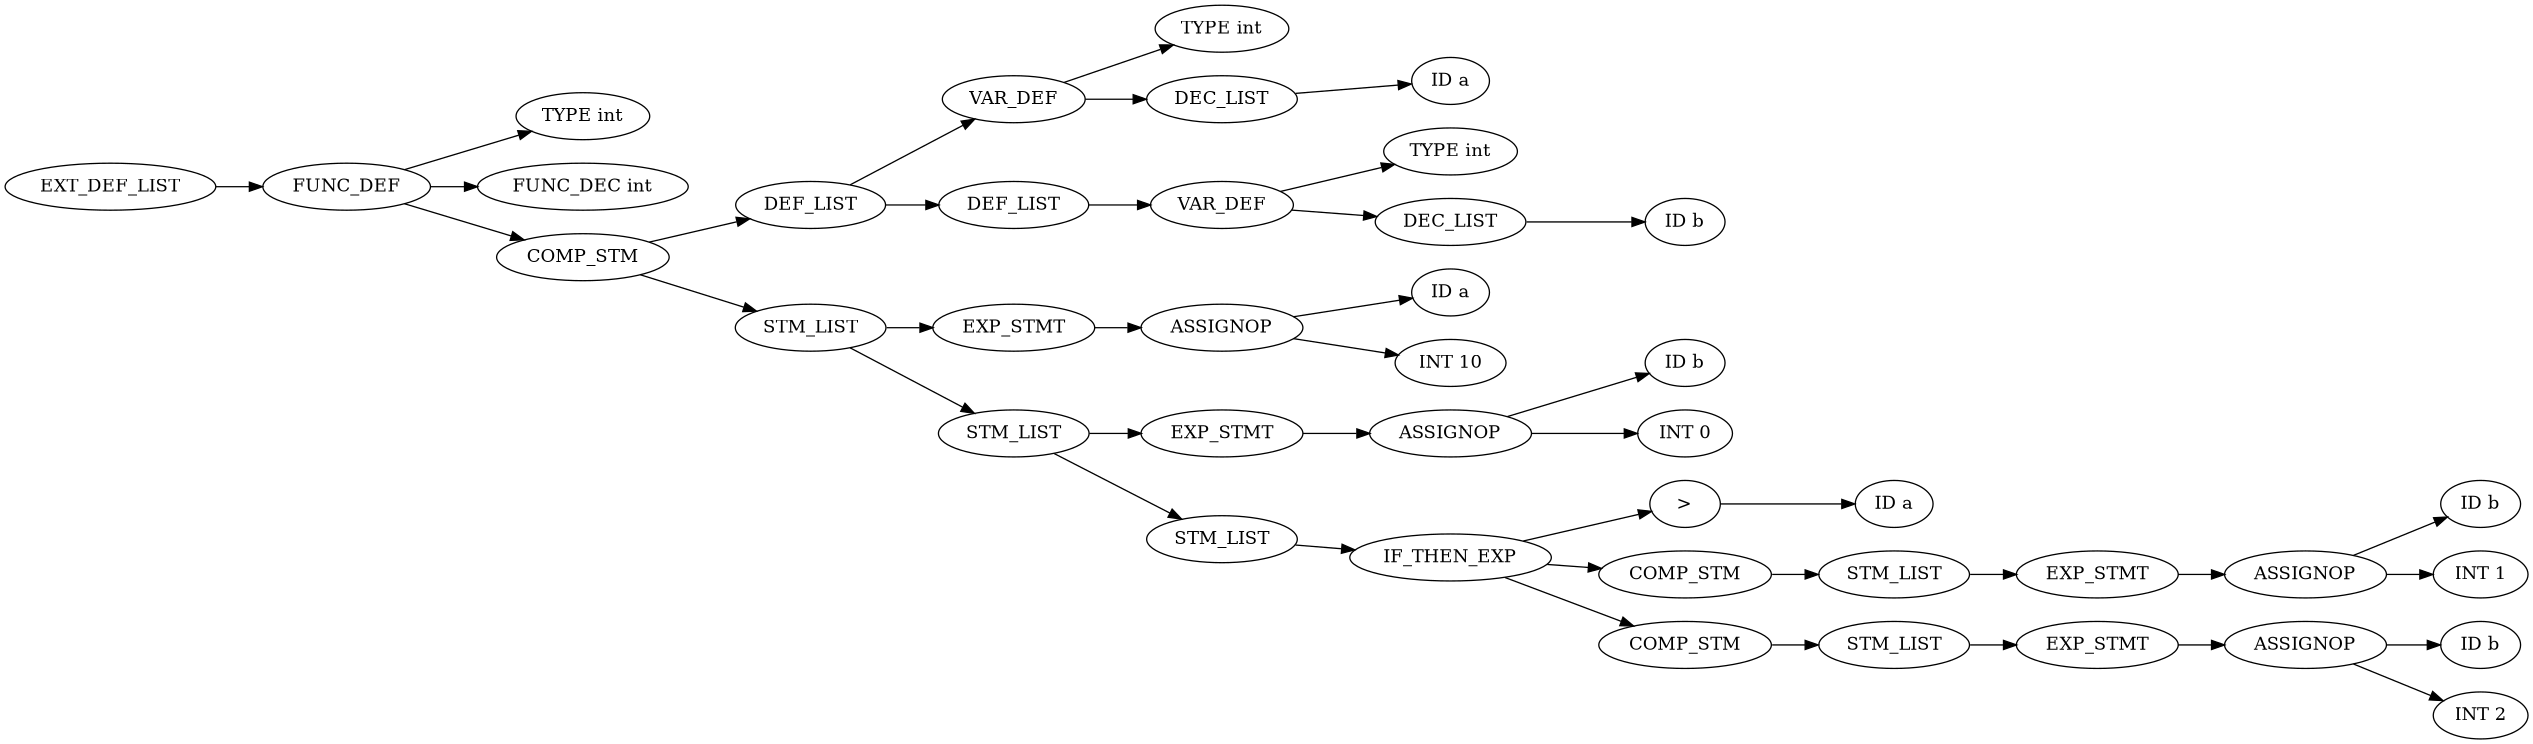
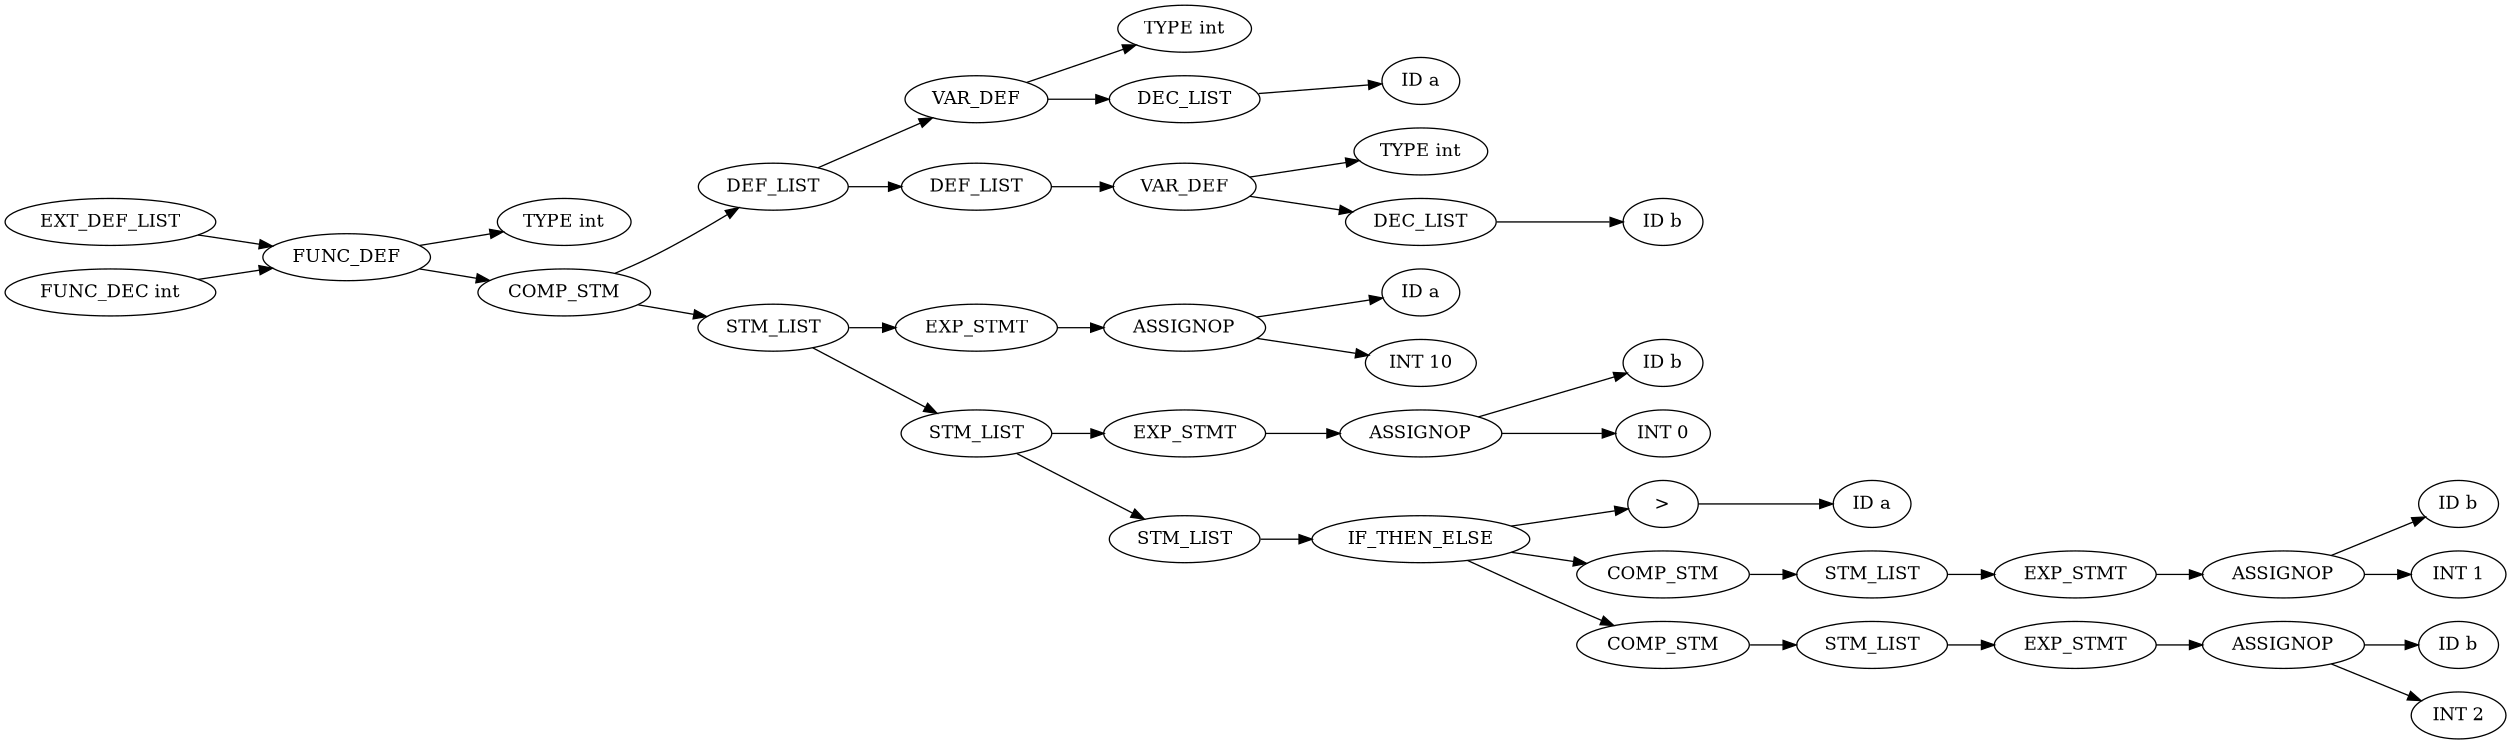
(448, 187) -> (229, 275)
(1451, 557) -> (1421, 539)
